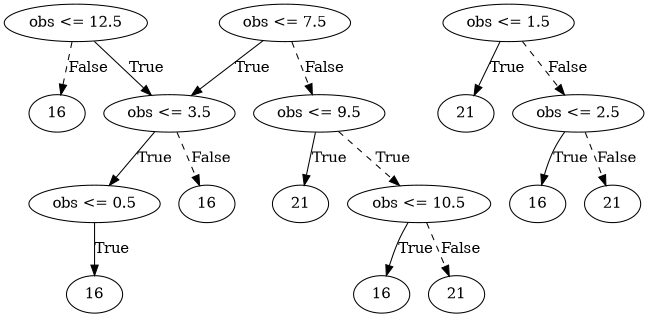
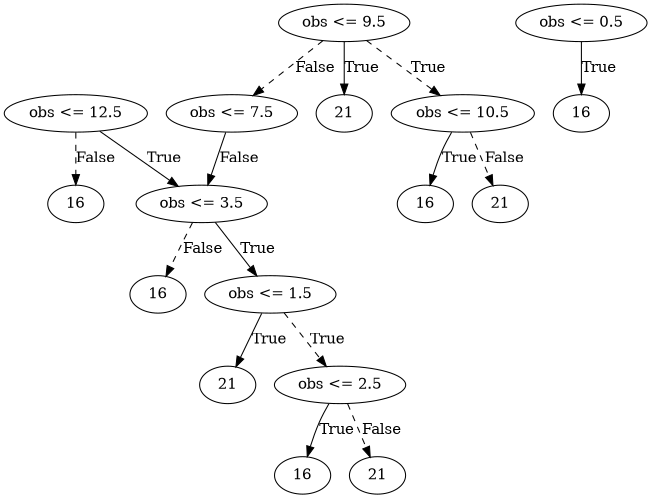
(300, 63) -> (292, 65)
(253, 68) -> (239, 159)
(568, 68) -> (328, 340)
(135, 155) -> (233, 245)
